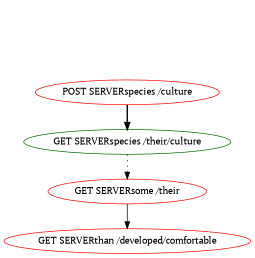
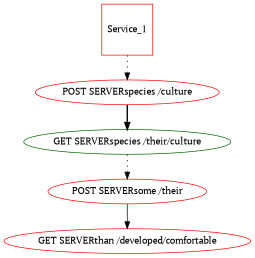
none -> (127, 30)
(127, 192) -> (127, 192)
